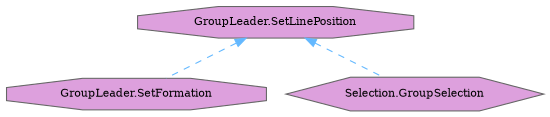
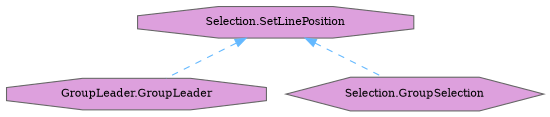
(276, 22) -> (276, 22)
(136, 94) -> (136, 94)
